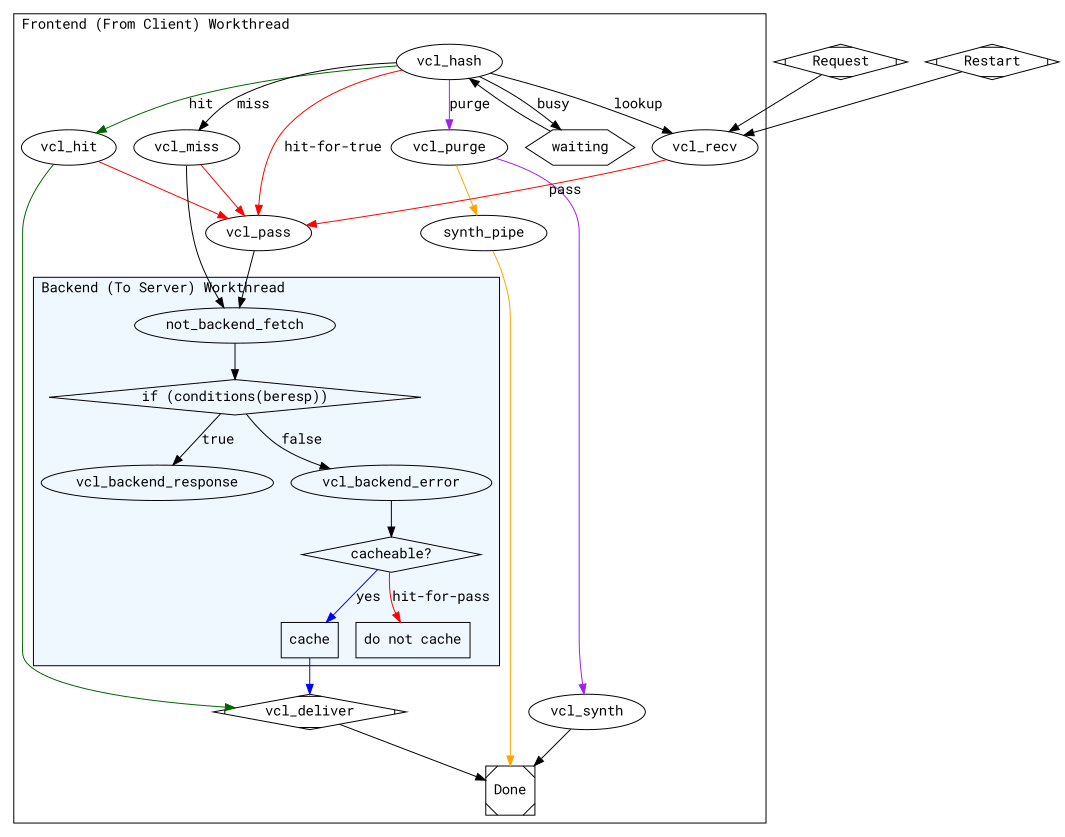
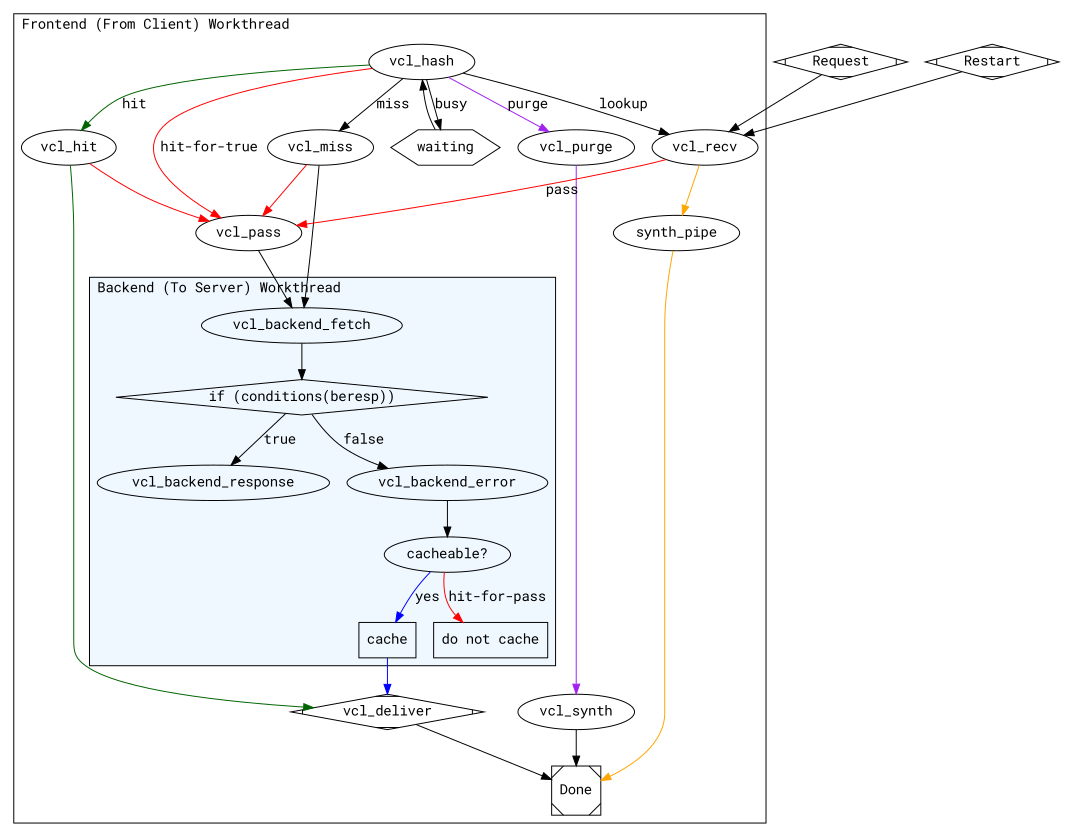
(465, 186) -> (692, 186)
(235, 325) -> (302, 325)
(391, 555) -> (447, 555)
